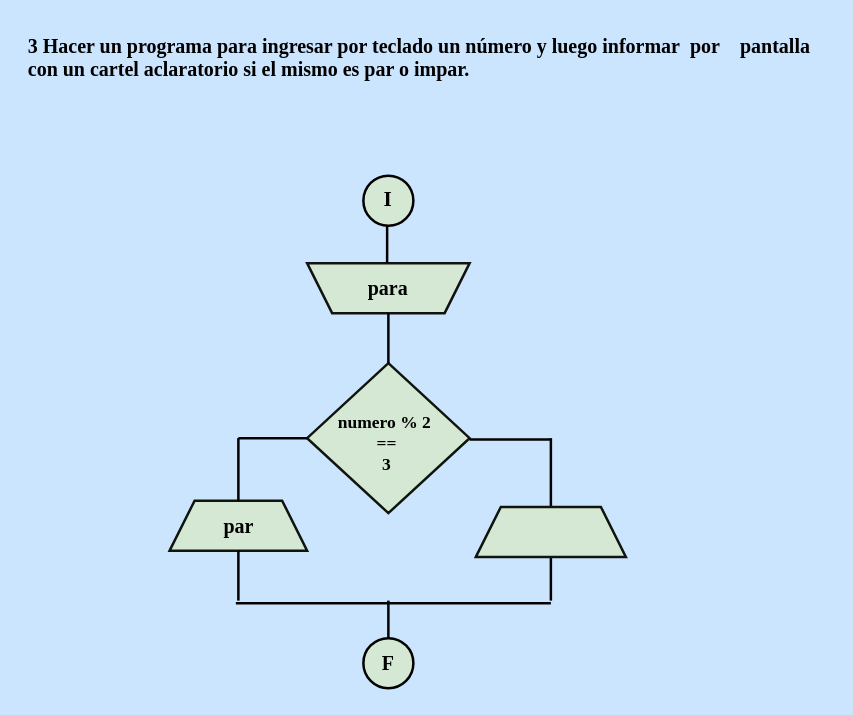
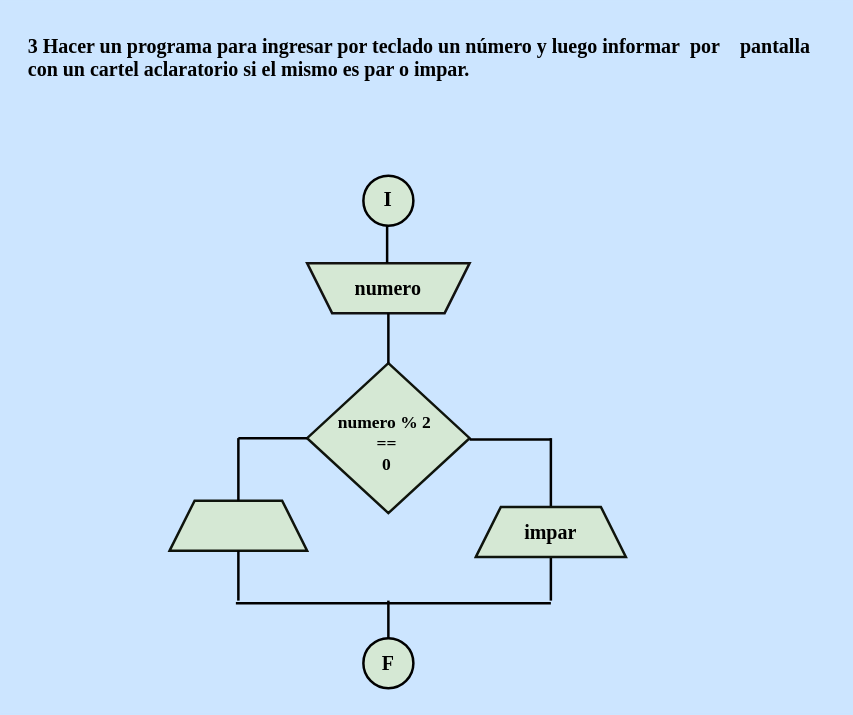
(388, 288) -> (388, 288)
(387, 444) -> (387, 444)
(238, 526) -> none
none -> (551, 532)
